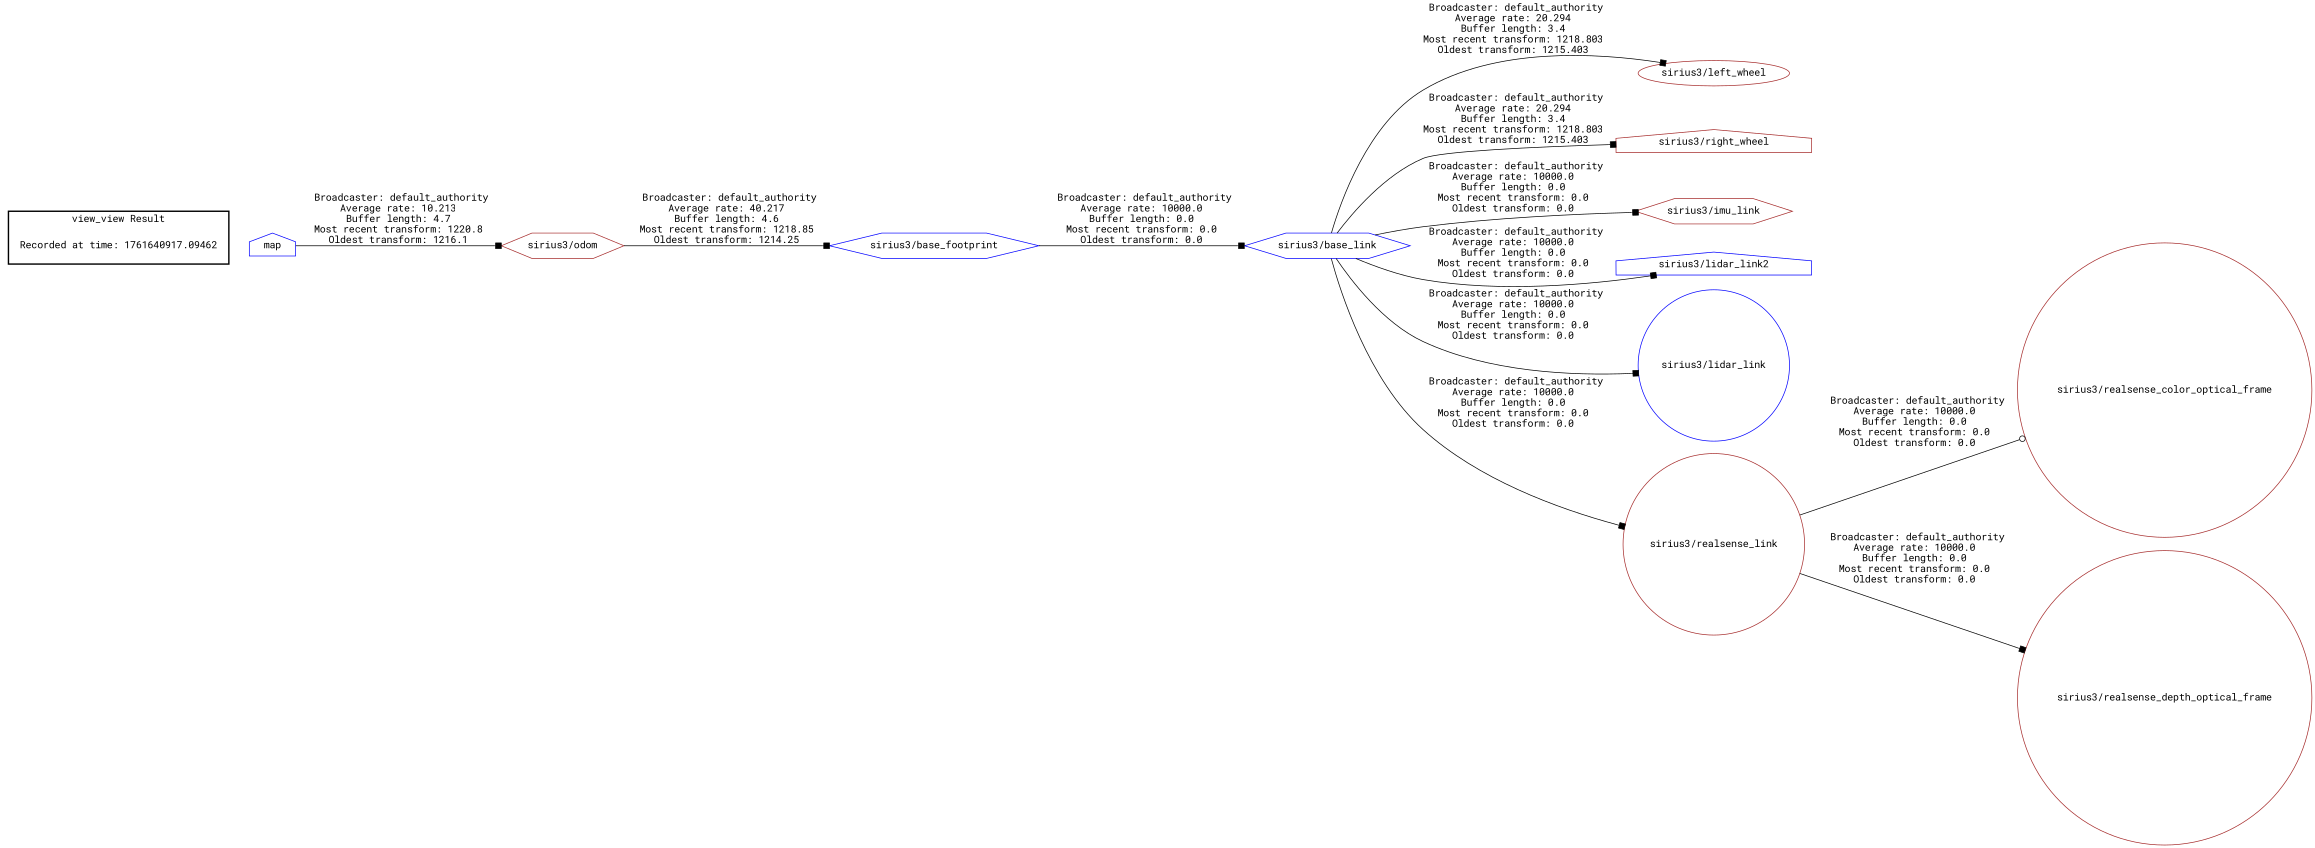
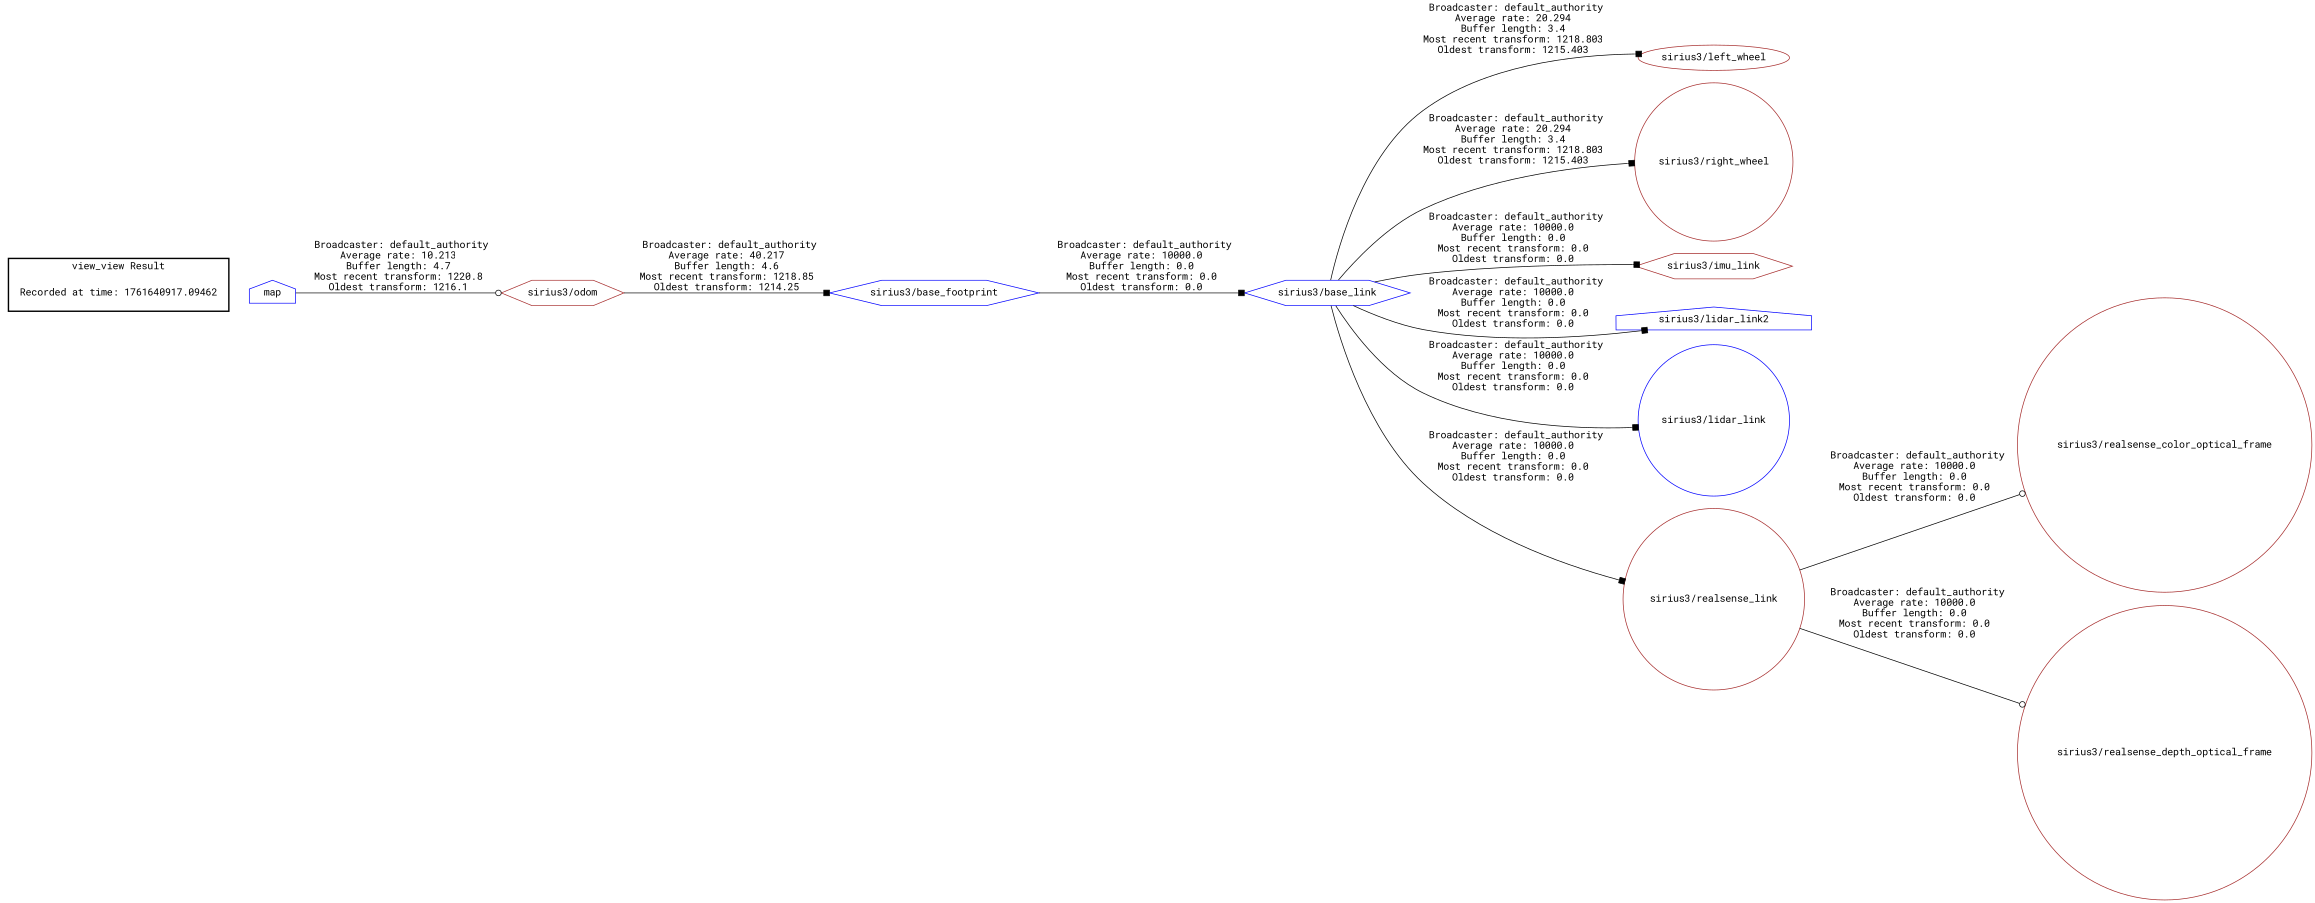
(1714, 142) -> (1714, 162)
(395, 246) -> (396, 293)
(1909, 611) -> (1910, 666)
